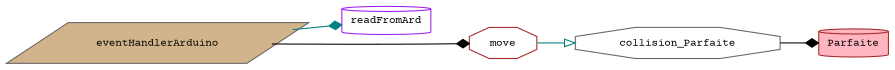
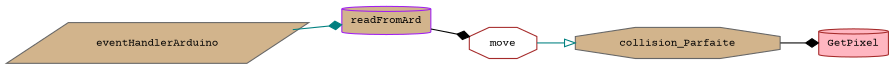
(386, 20) -> (386, 20)
(678, 43) -> (678, 43)
(854, 43) -> (854, 43)
(364, 44) -> (444, 32)
